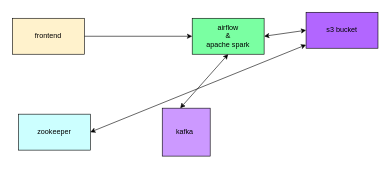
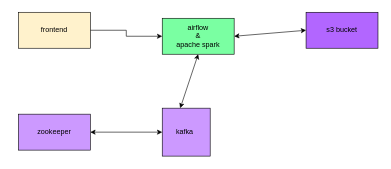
(48, 36) -> (54, 30)
(228, 36) -> (198, 36)
(251, 67) -> (156, 132)
(54, 132) -> (54, 132)
